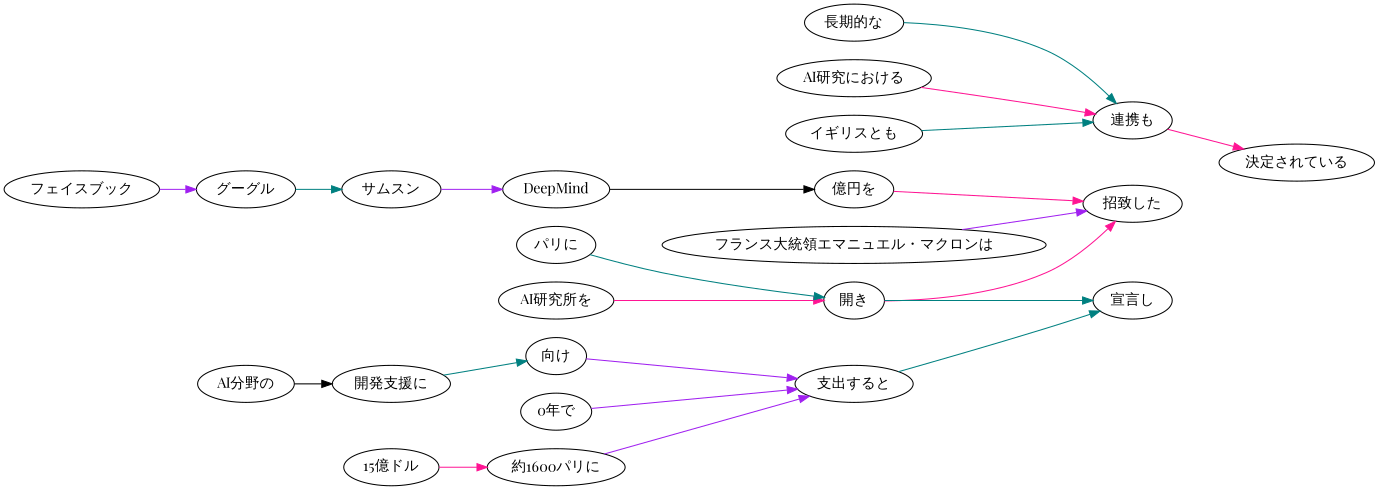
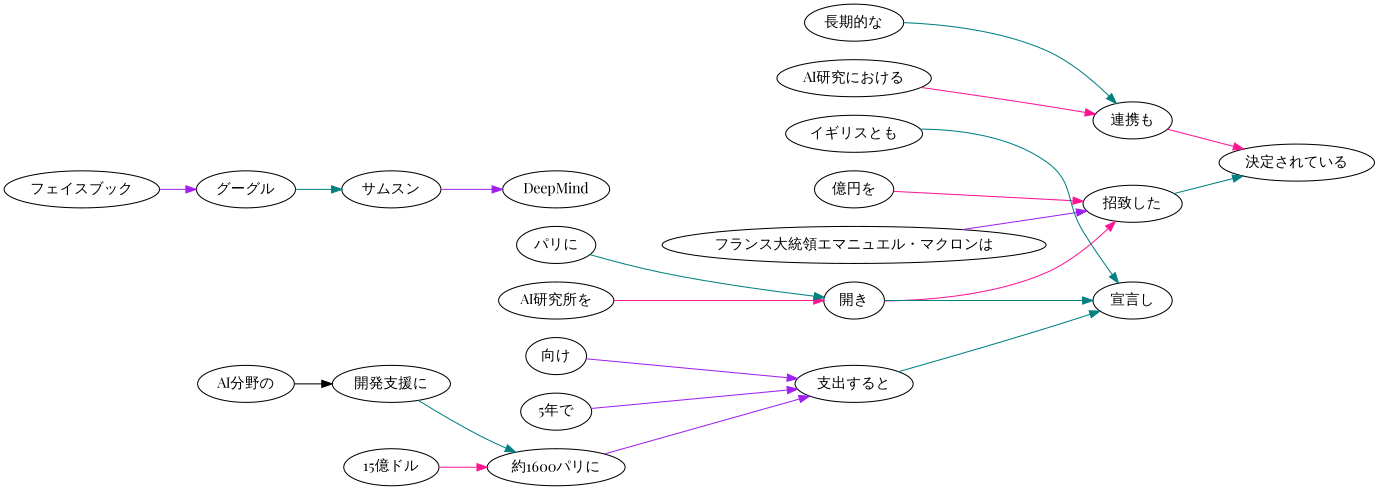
(1002, 127) -> (1046, 162)
none -> (1203, 186)
(707, 189) -> none
(480, 369) -> (461, 426)
(556, 412) -> (556, 412)
